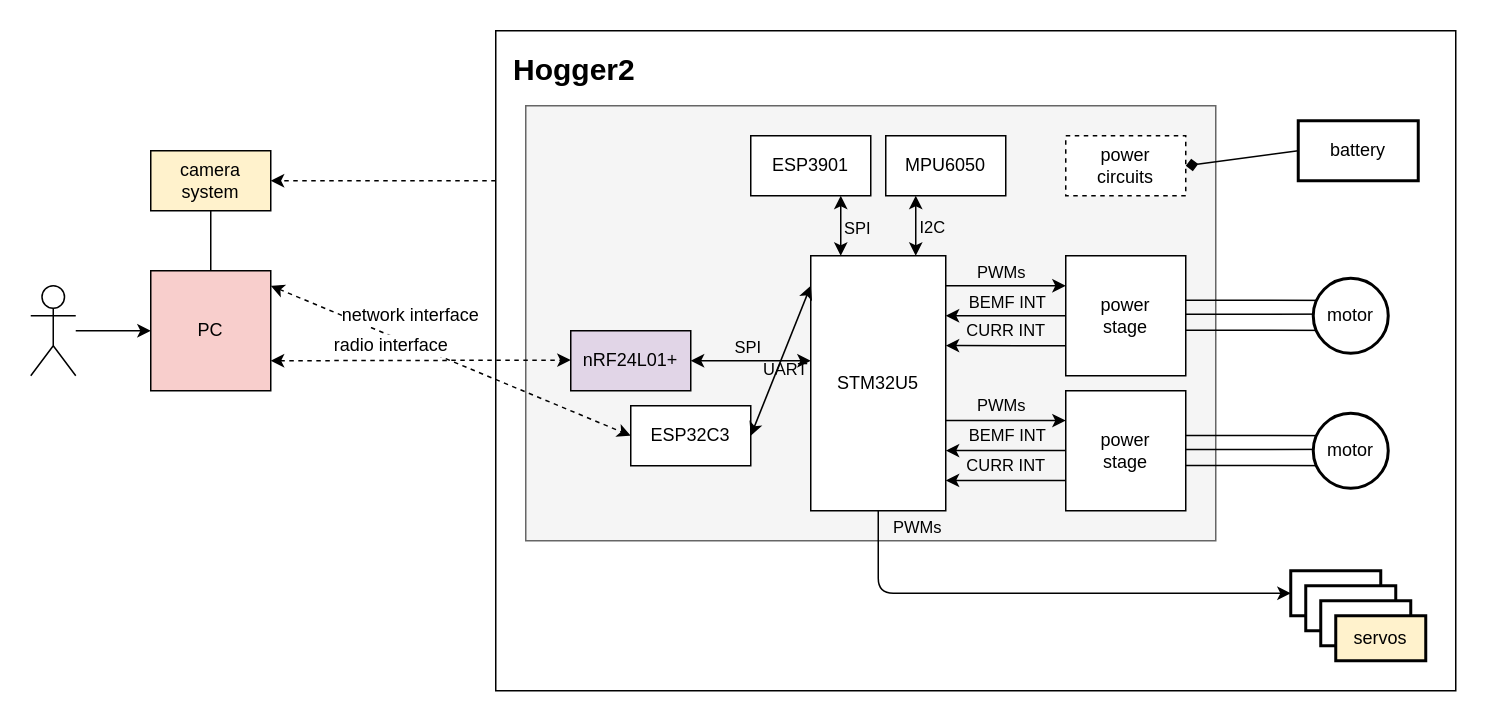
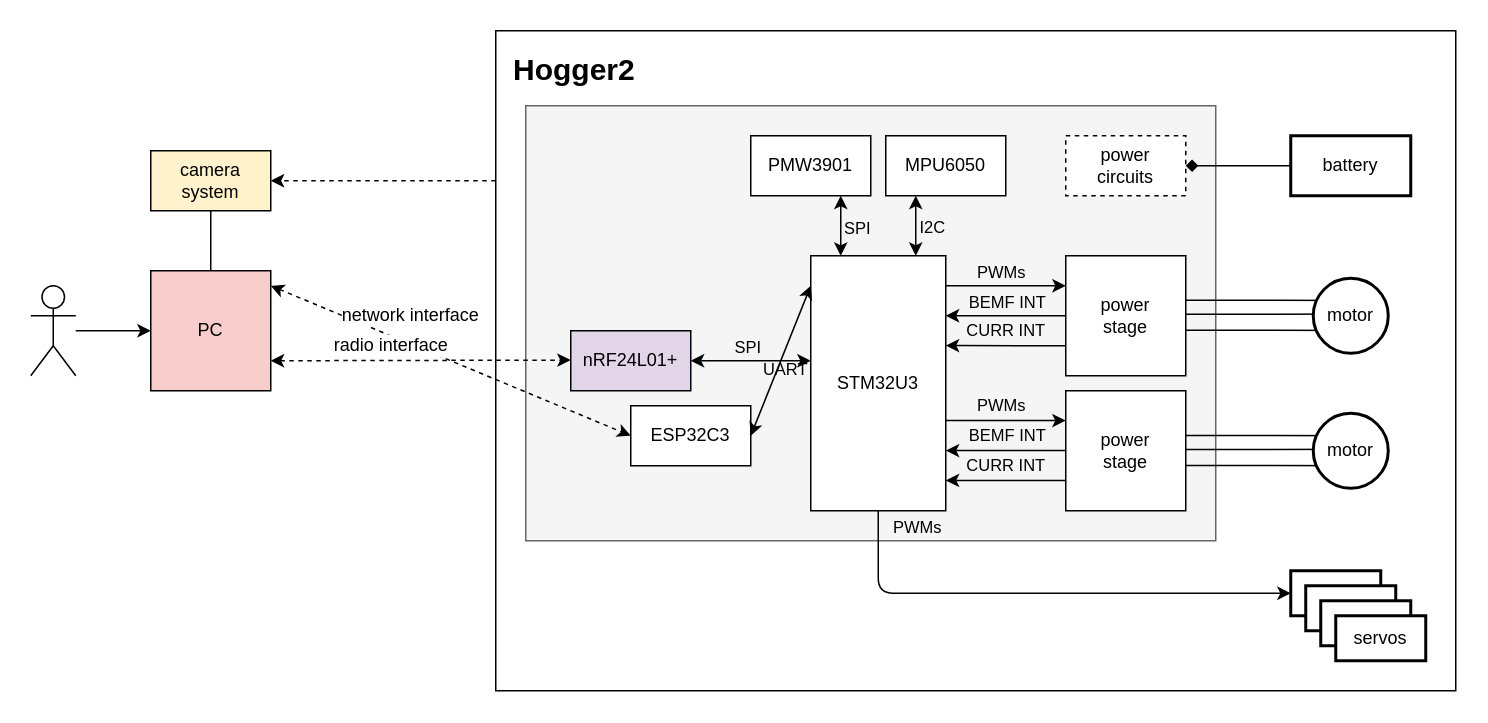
(1358, 151) -> (1351, 166)
(811, 166) -> (811, 166)
(878, 383) -> (878, 383)
(1381, 638) -> (1381, 638)
